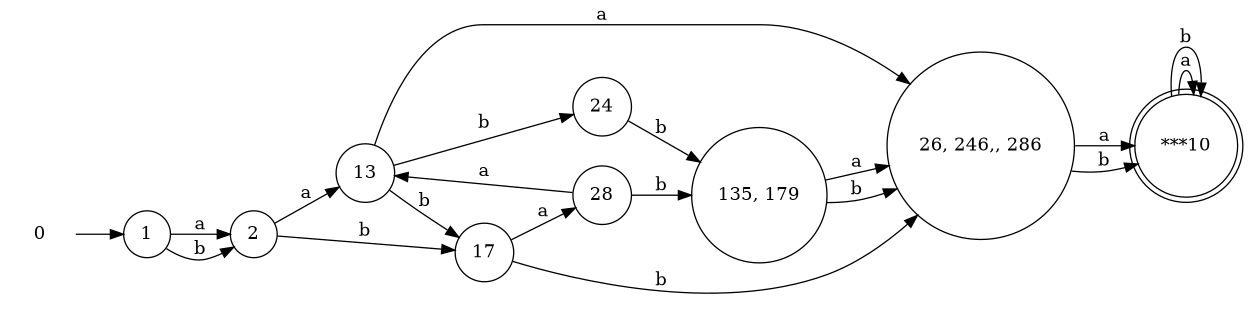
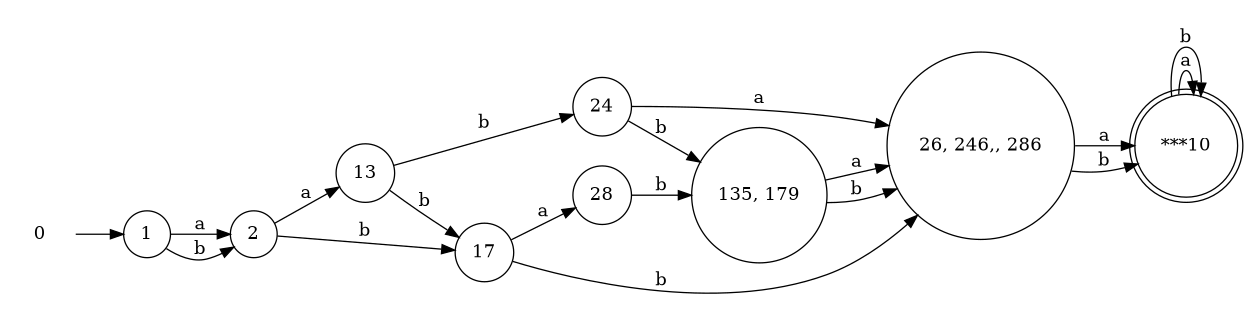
(611, 25) -> (754, 110)
(490, 185) -> none
